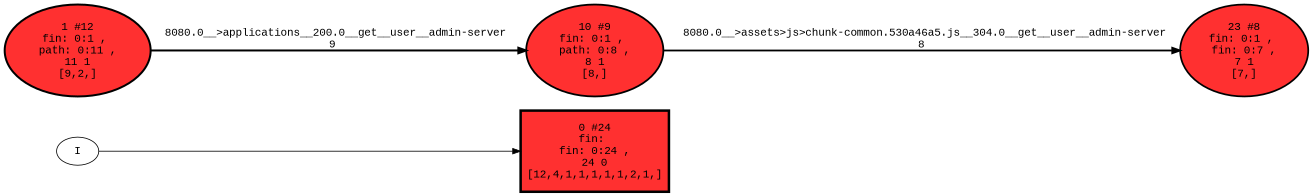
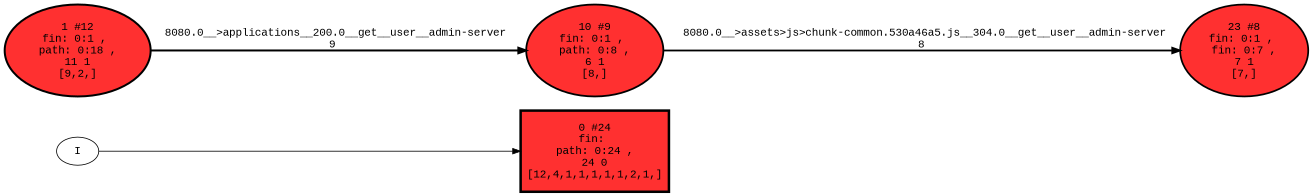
(78, 50) -> (78, 50)
(595, 50) -> (595, 50)
(595, 151) -> (595, 151)
